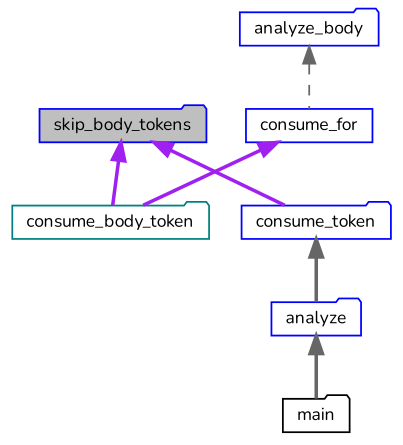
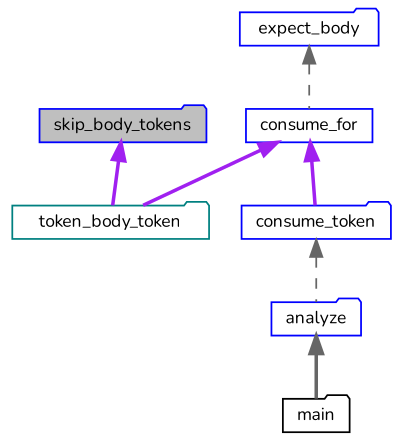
(309, 29) -> (309, 29)
(227, 178) -> (313, 183)
(111, 222) -> (111, 222)
(316, 280) -> (316, 280)
